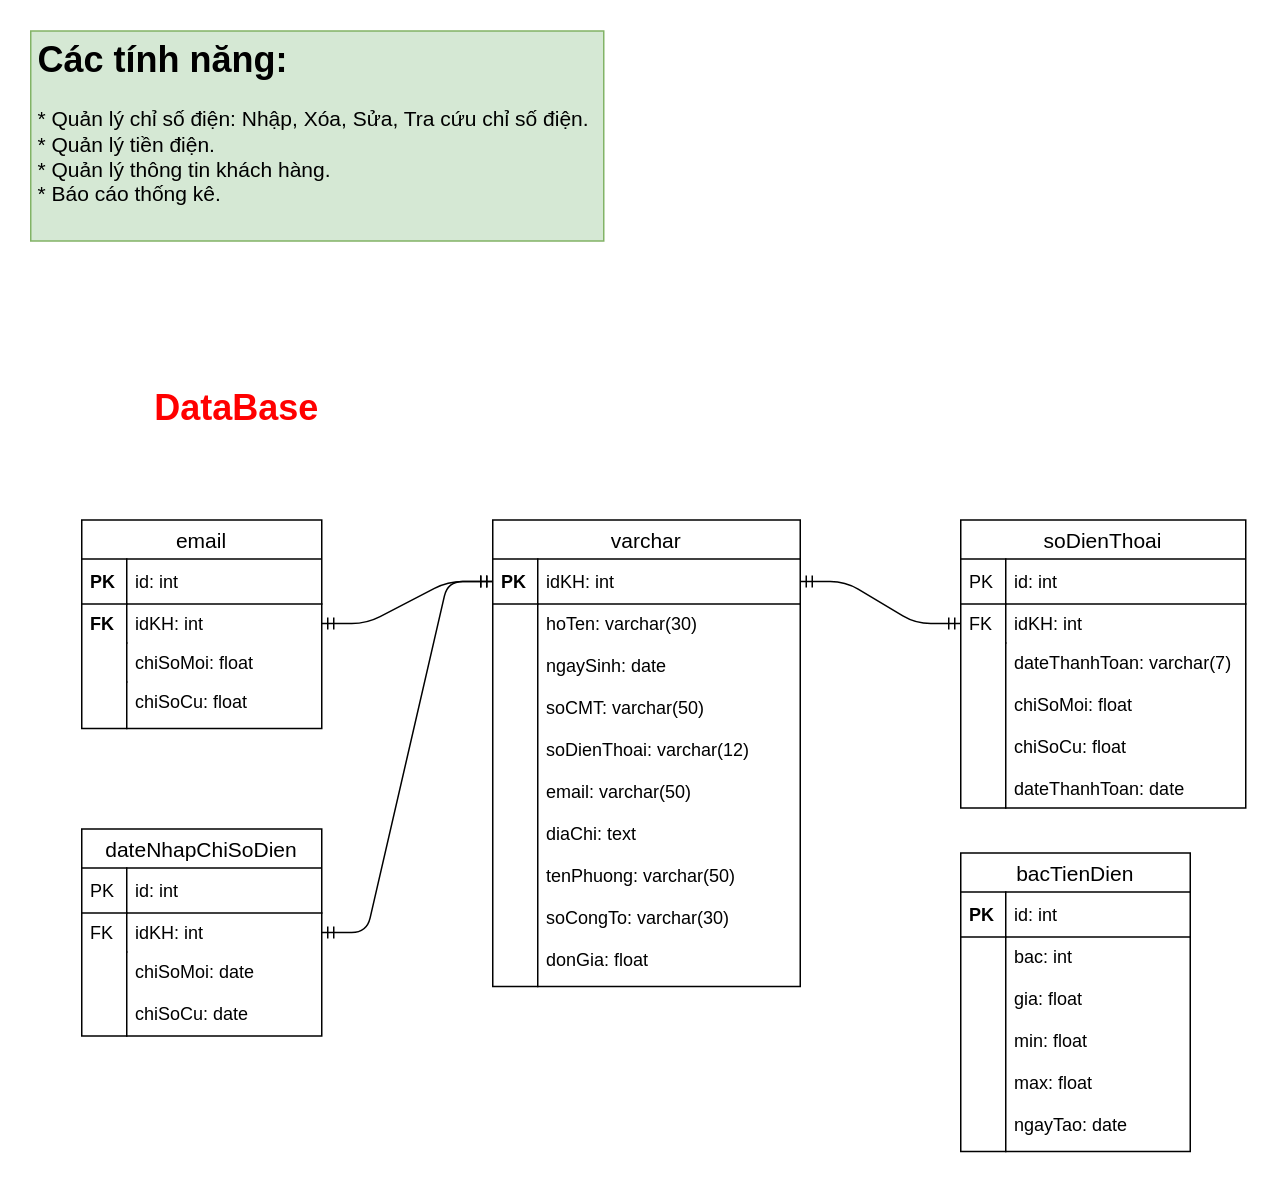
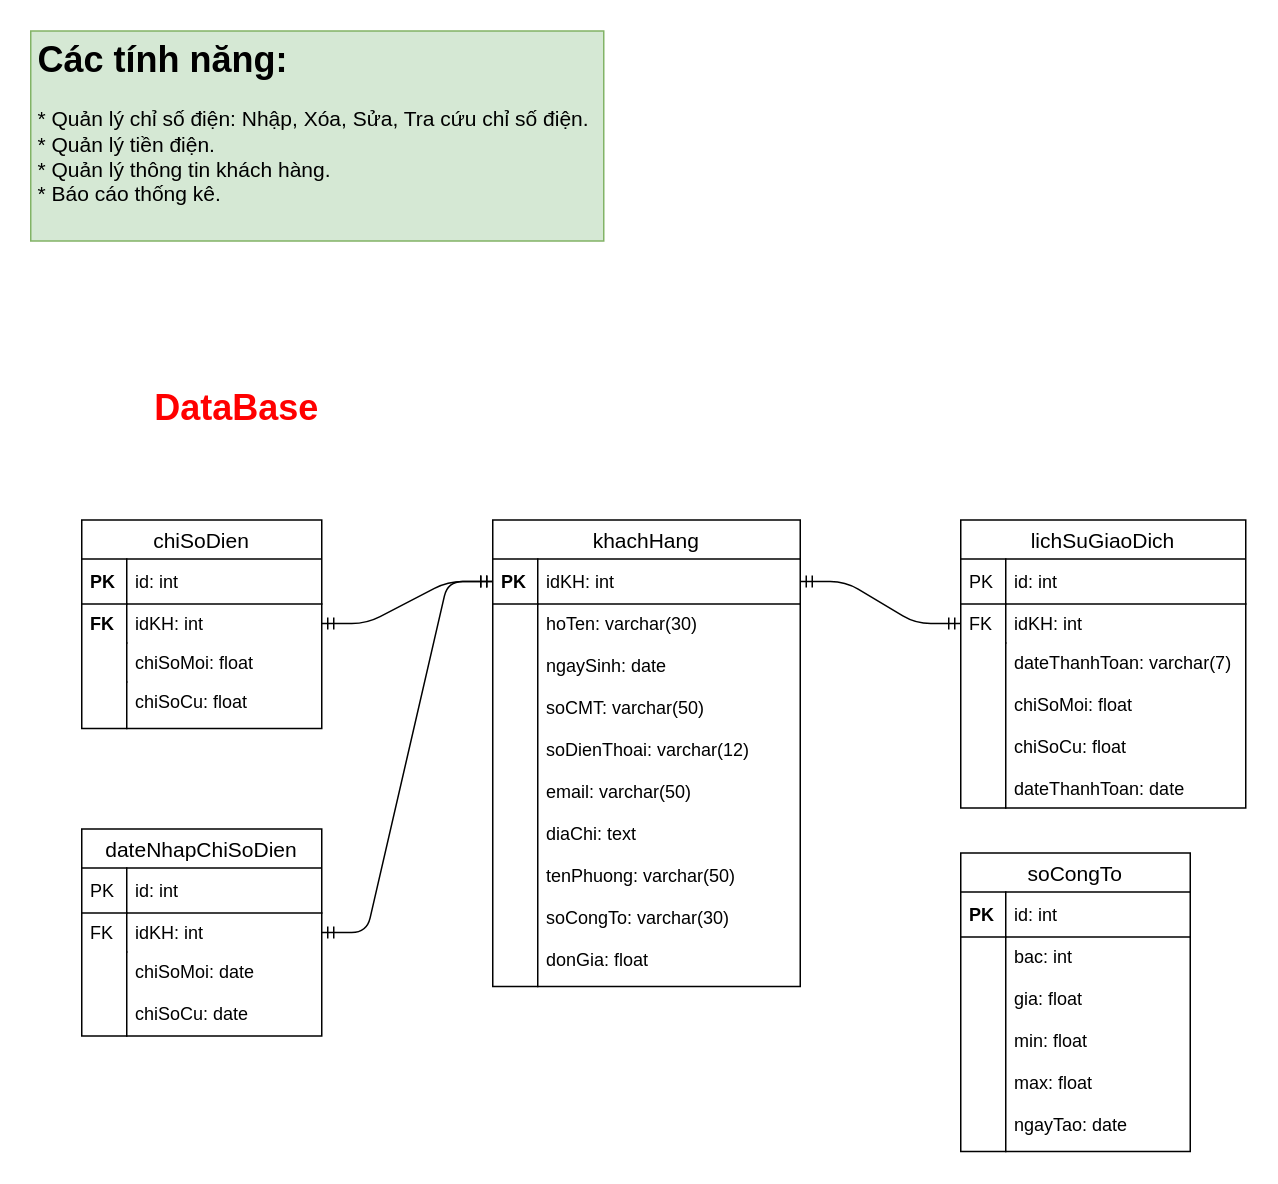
(201, 541) -> (201, 541)
(646, 541) -> (646, 541)
(1103, 541) -> (1103, 541)
(1075, 874) -> (1075, 874)
